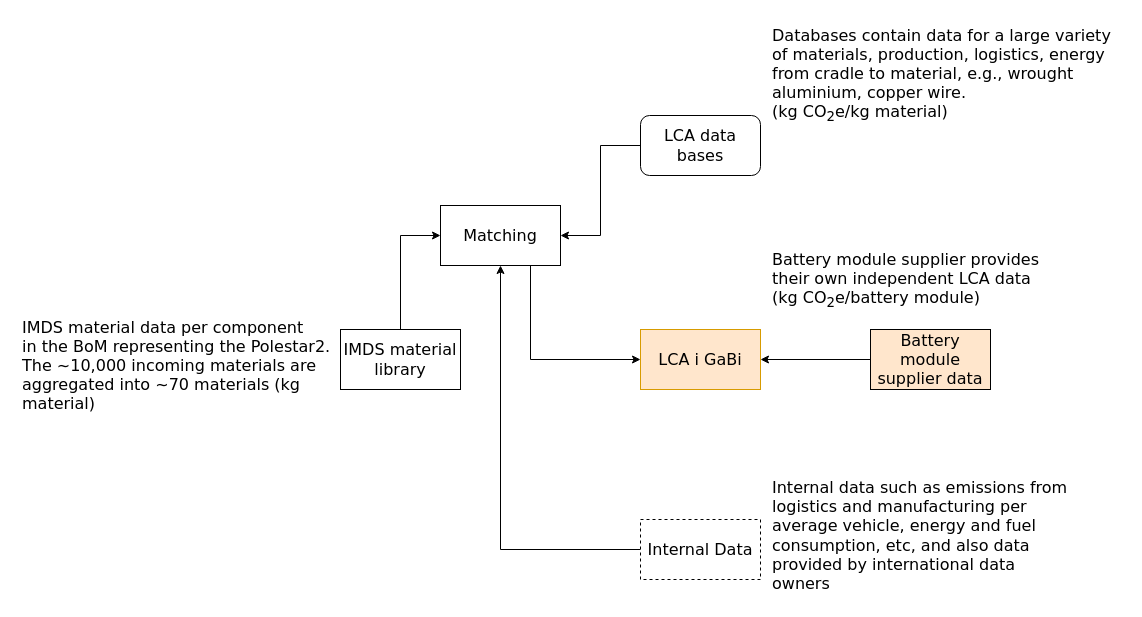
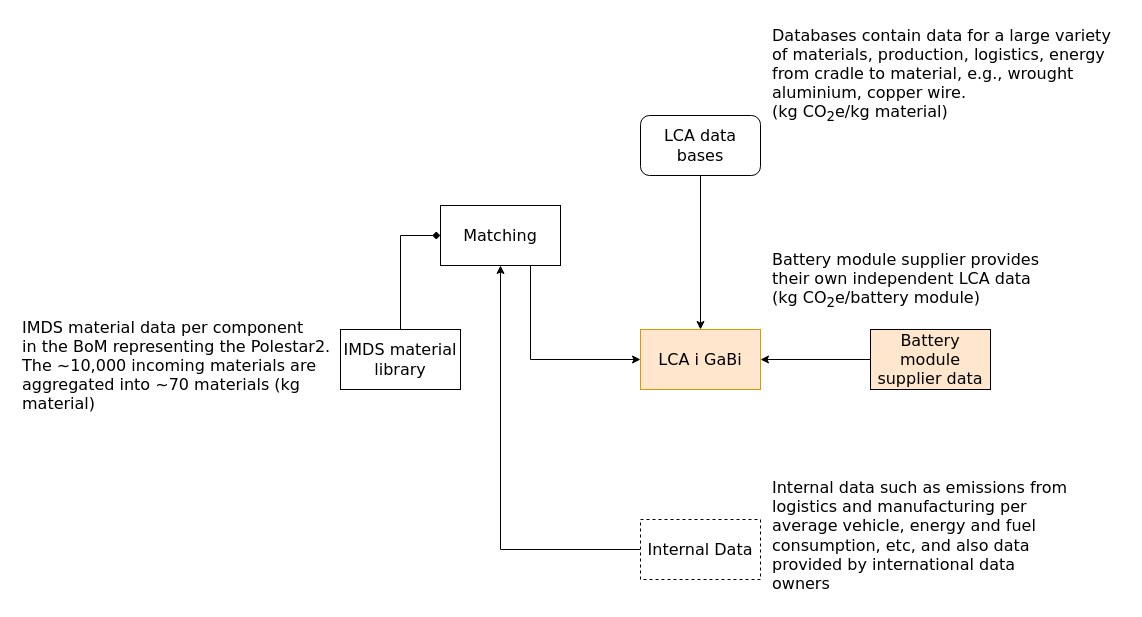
(601, 187) -> (701, 249)
(432, 236) -> (431, 236)
